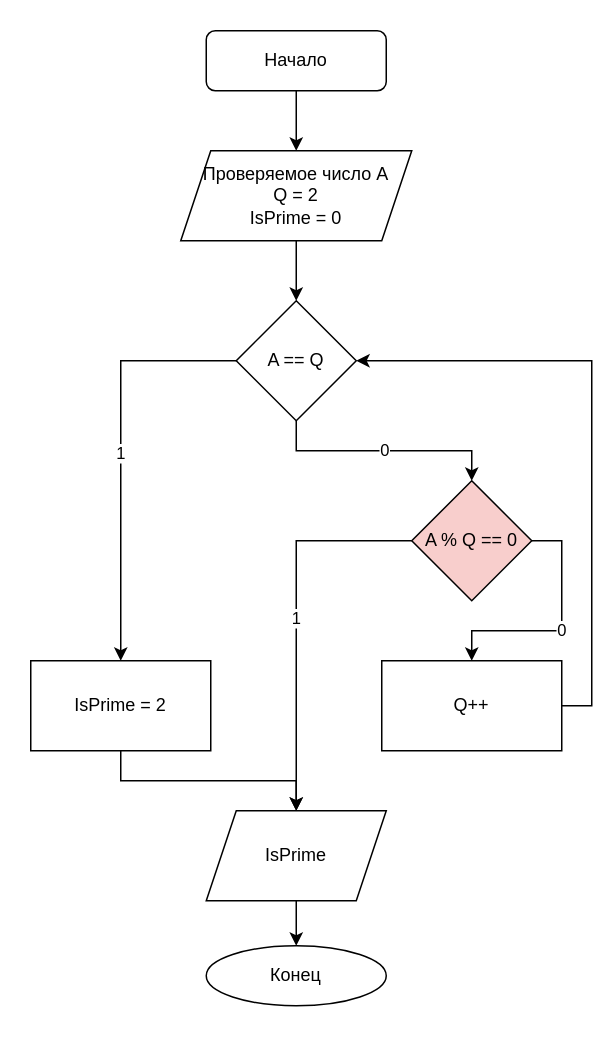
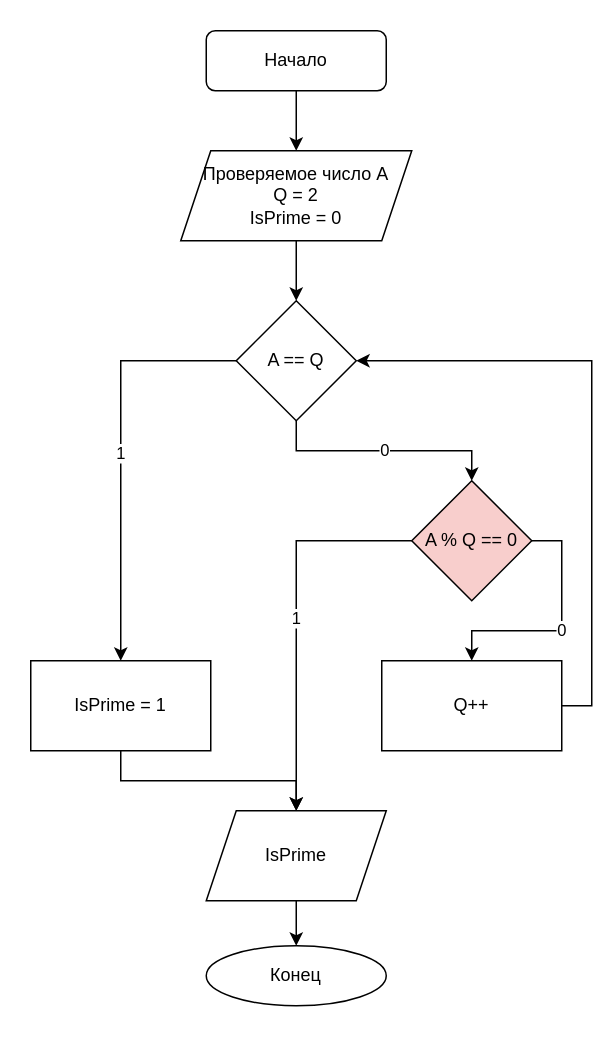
(121, 706) -> (121, 706)
